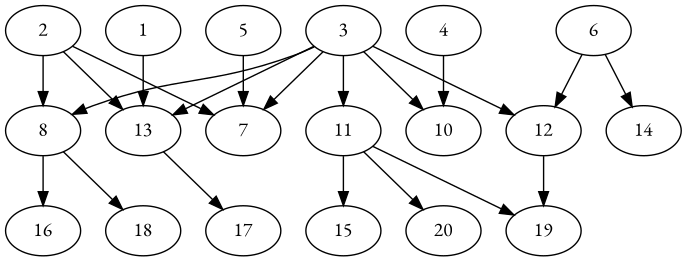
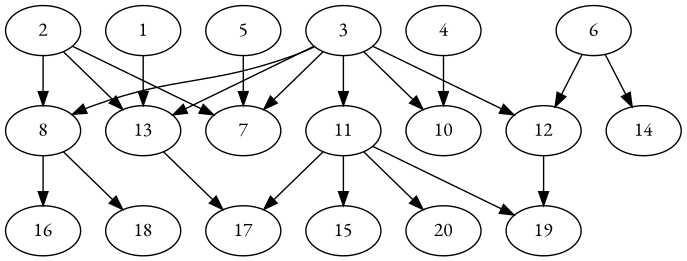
none -> (298, 176)
